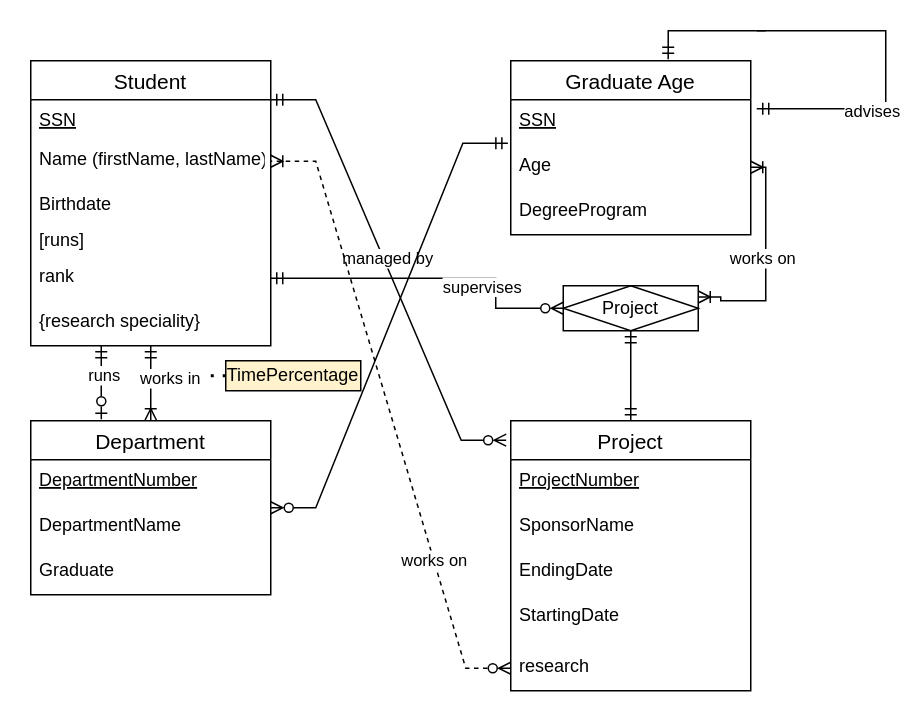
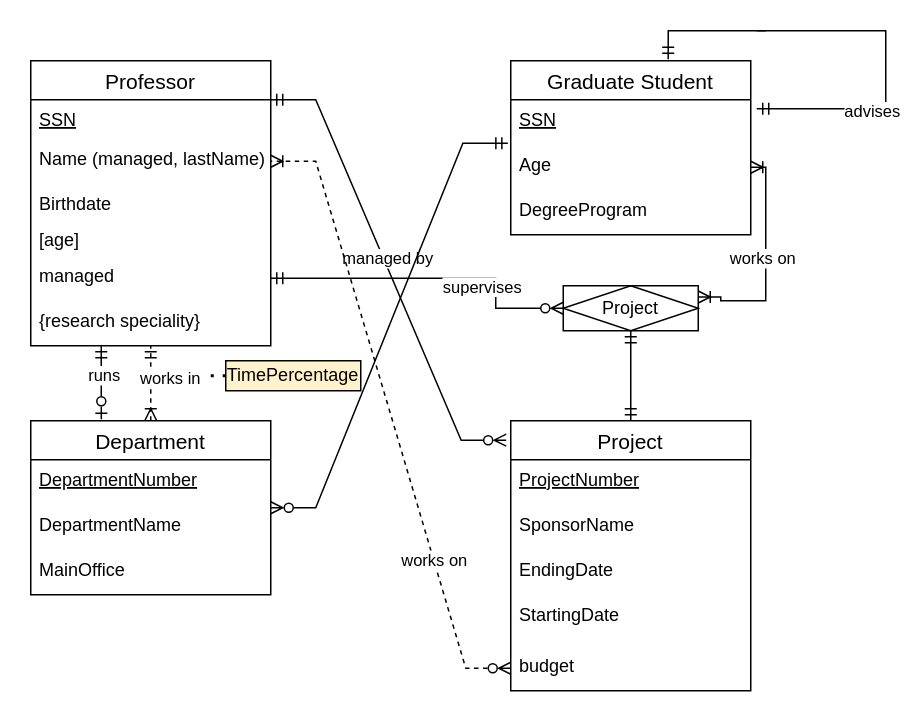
(150, 82) -> (150, 82)
(630, 82) -> (630, 82)
(158, 159) -> (151, 159)
(69, 240) -> (64, 240)
(59, 276) -> (74, 276)
(151, 405) -> (151, 405)
(79, 570) -> (85, 570)
(559, 666) -> (549, 666)
